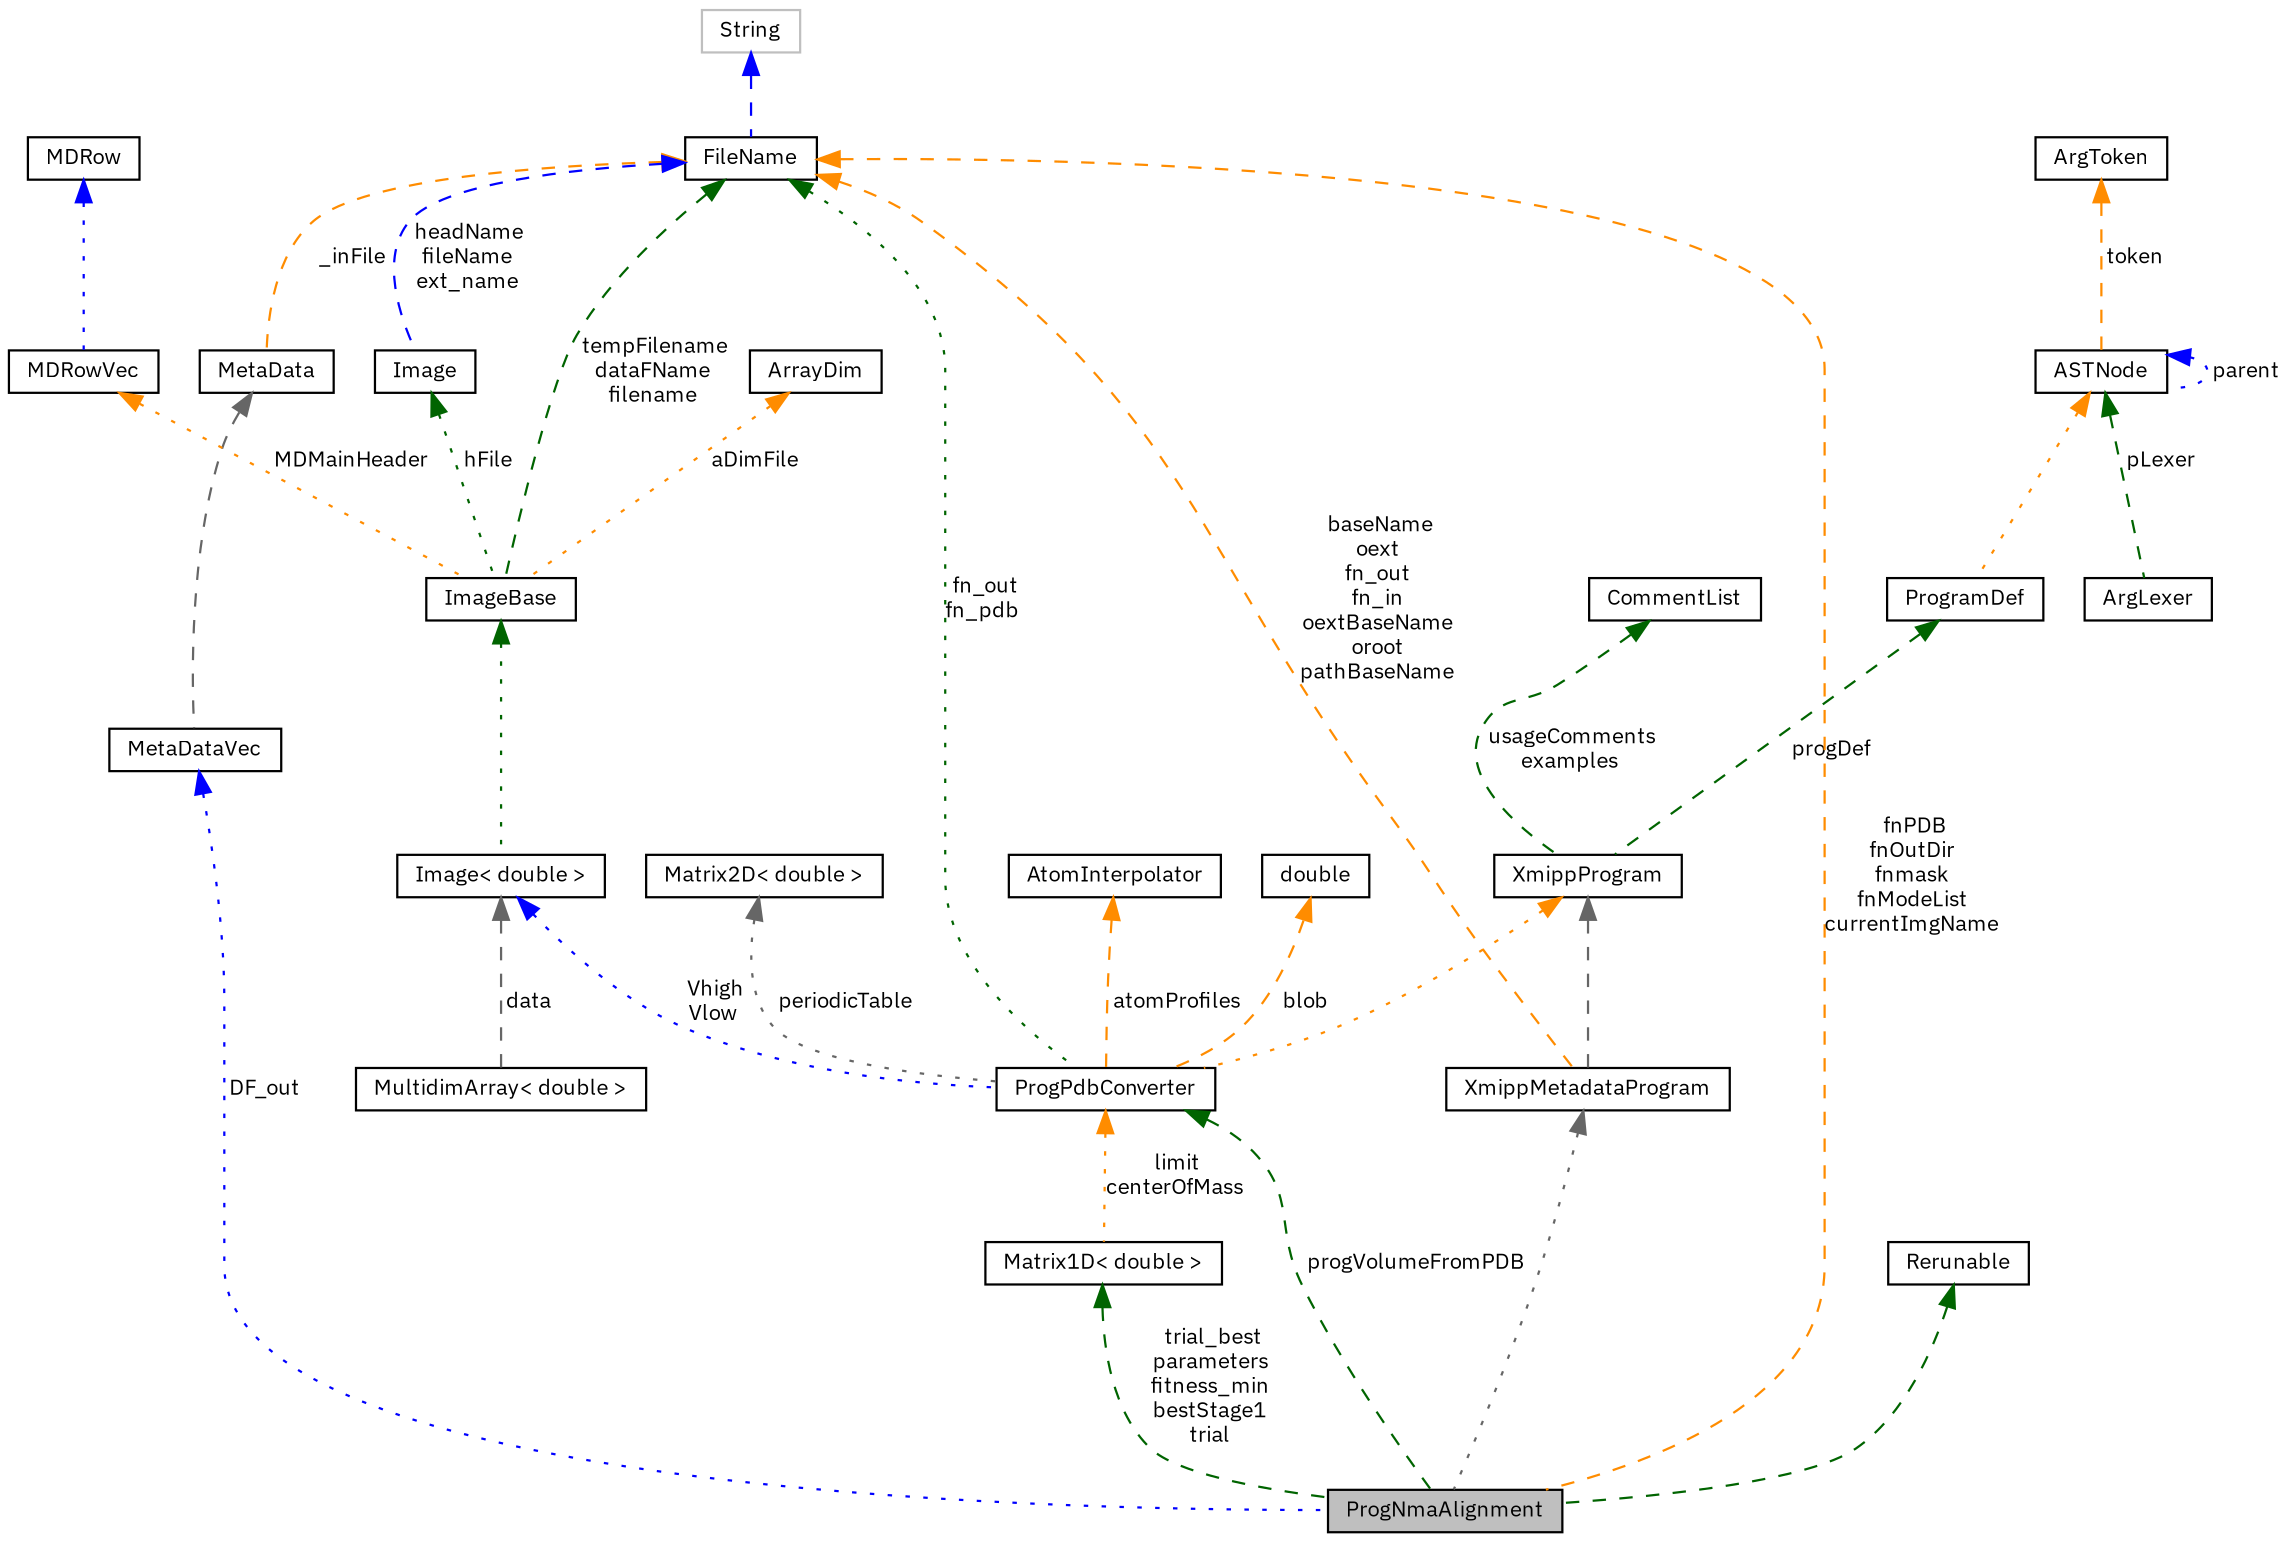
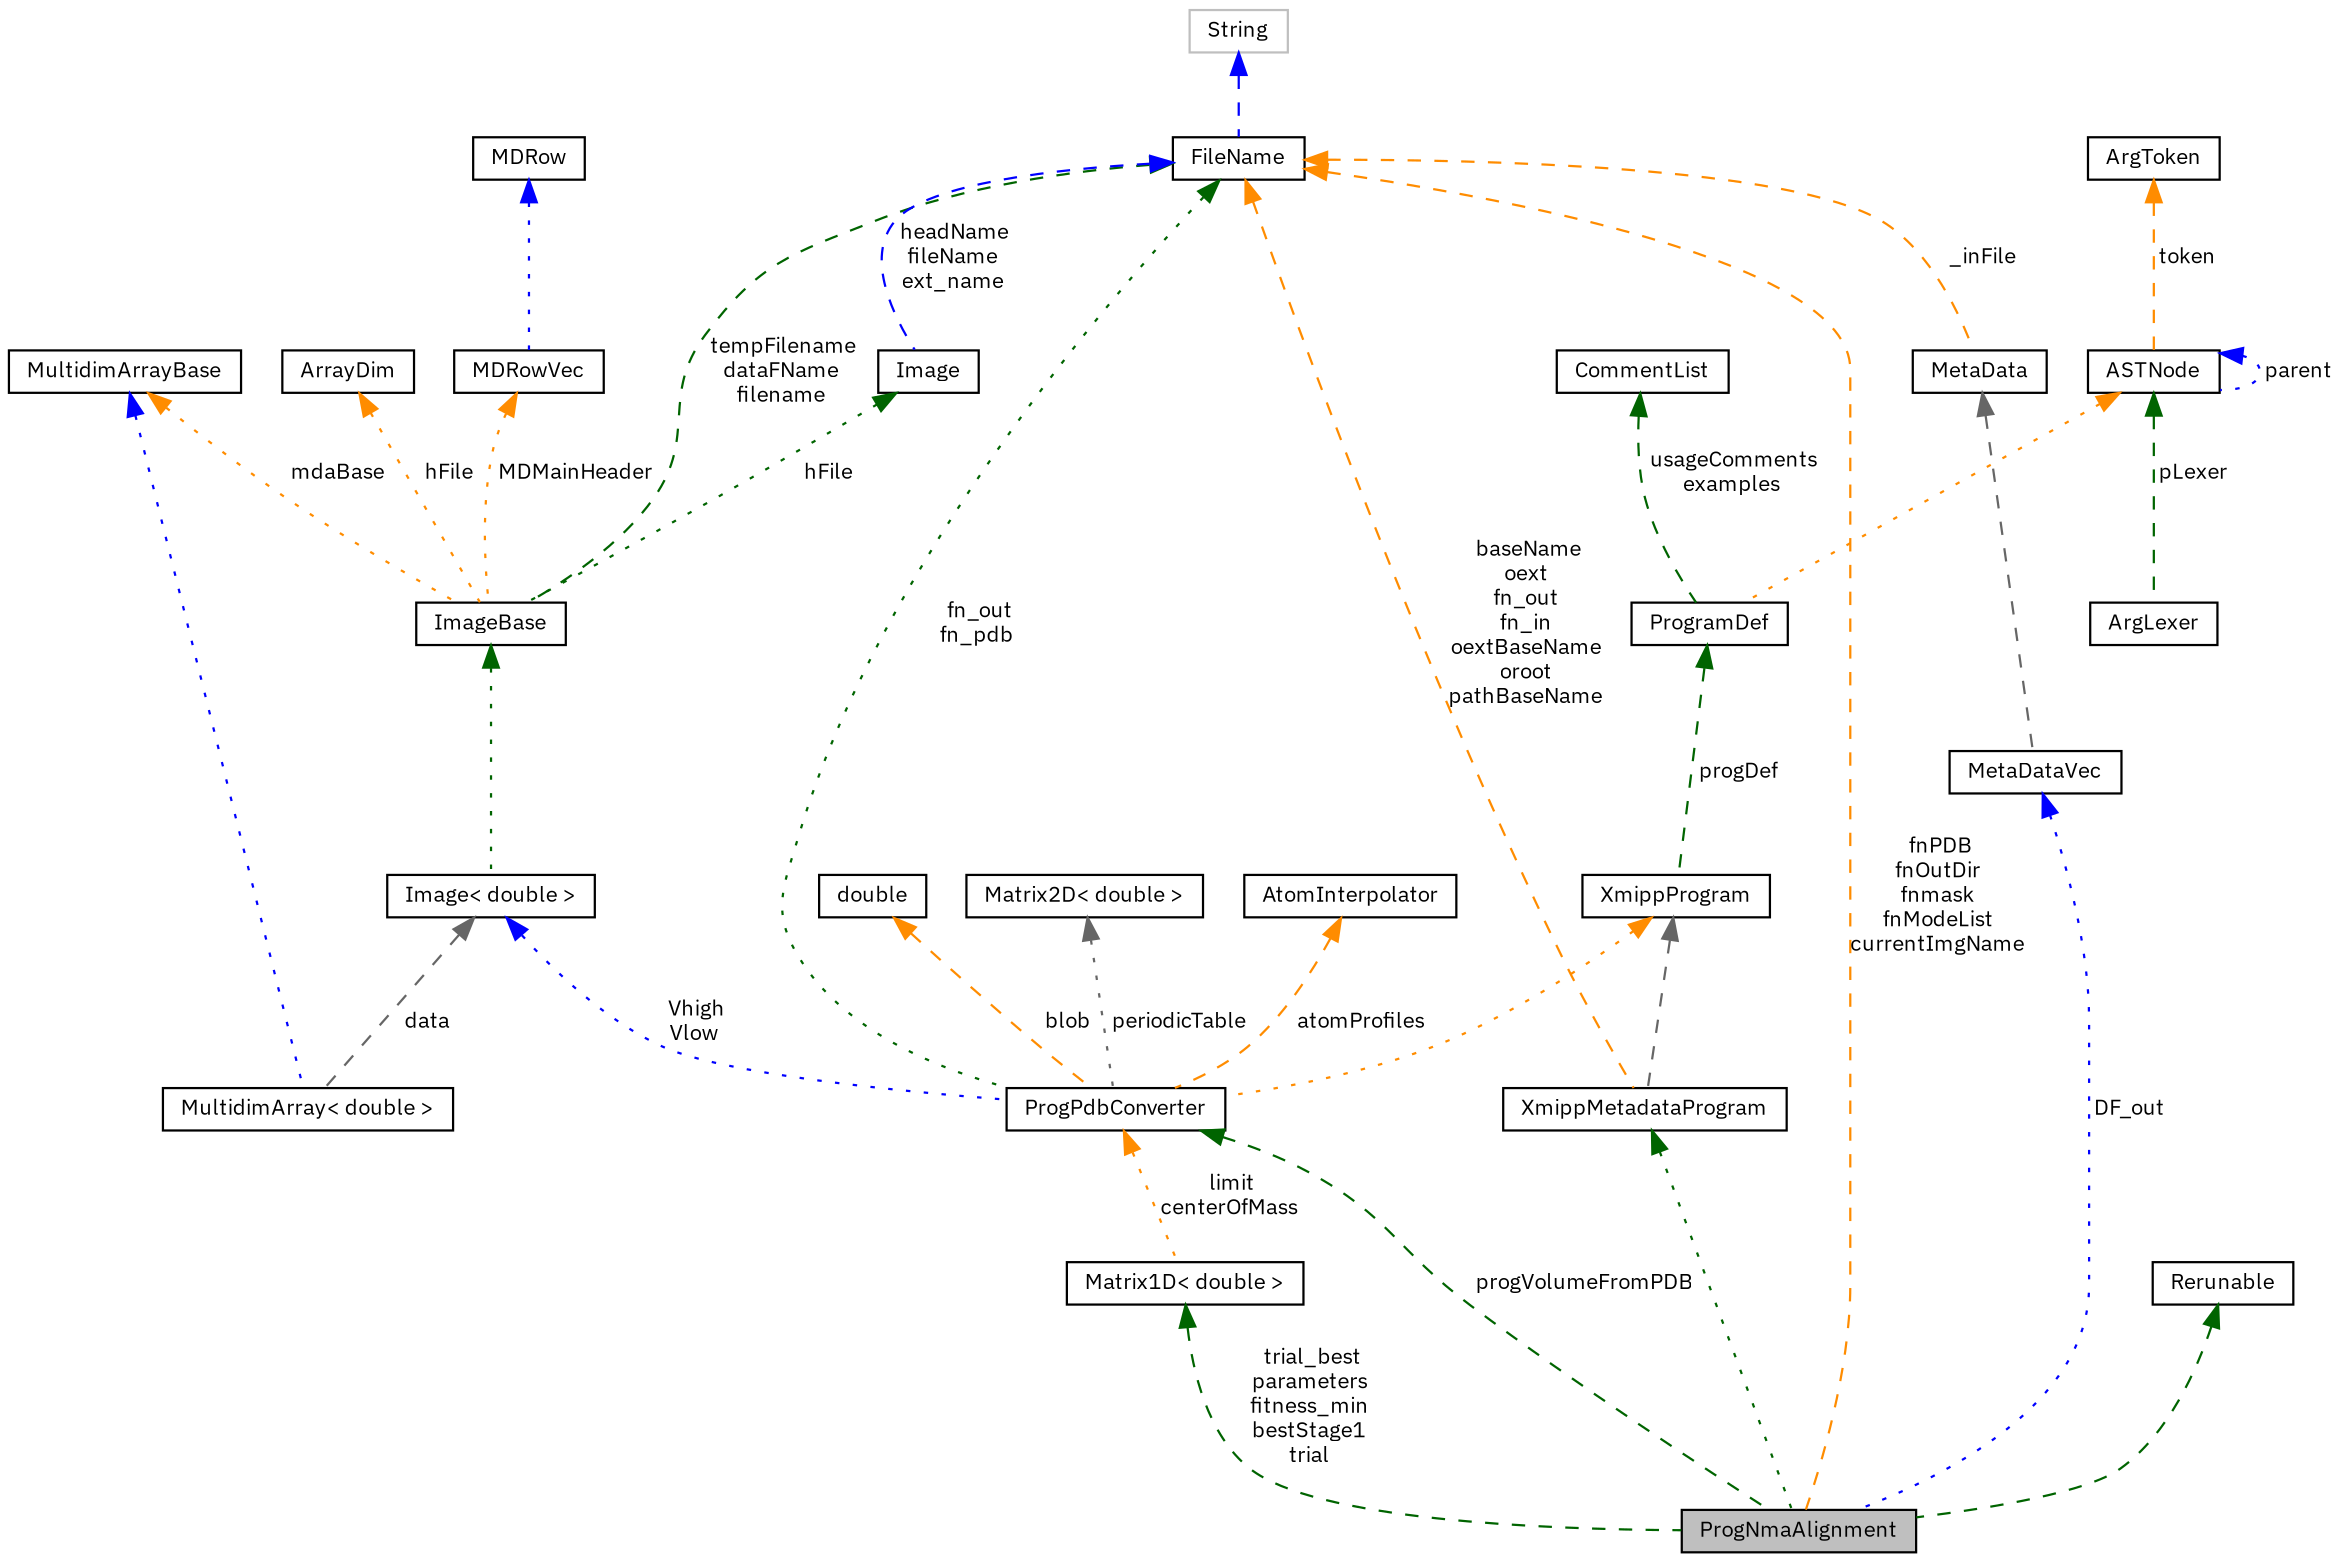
none -> (125, 372)
(753, 461) -> (448, 473)
(1487, 720) -> (1650, 514)
(1524, 1314) -> (1726, 1331)
